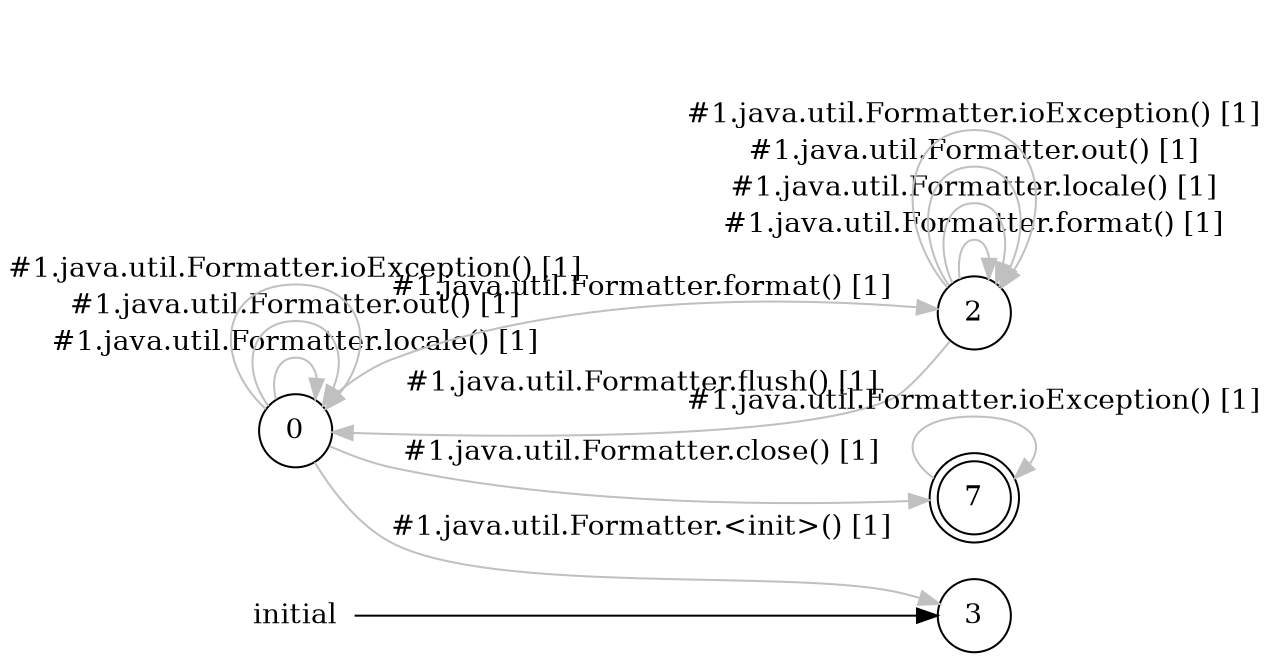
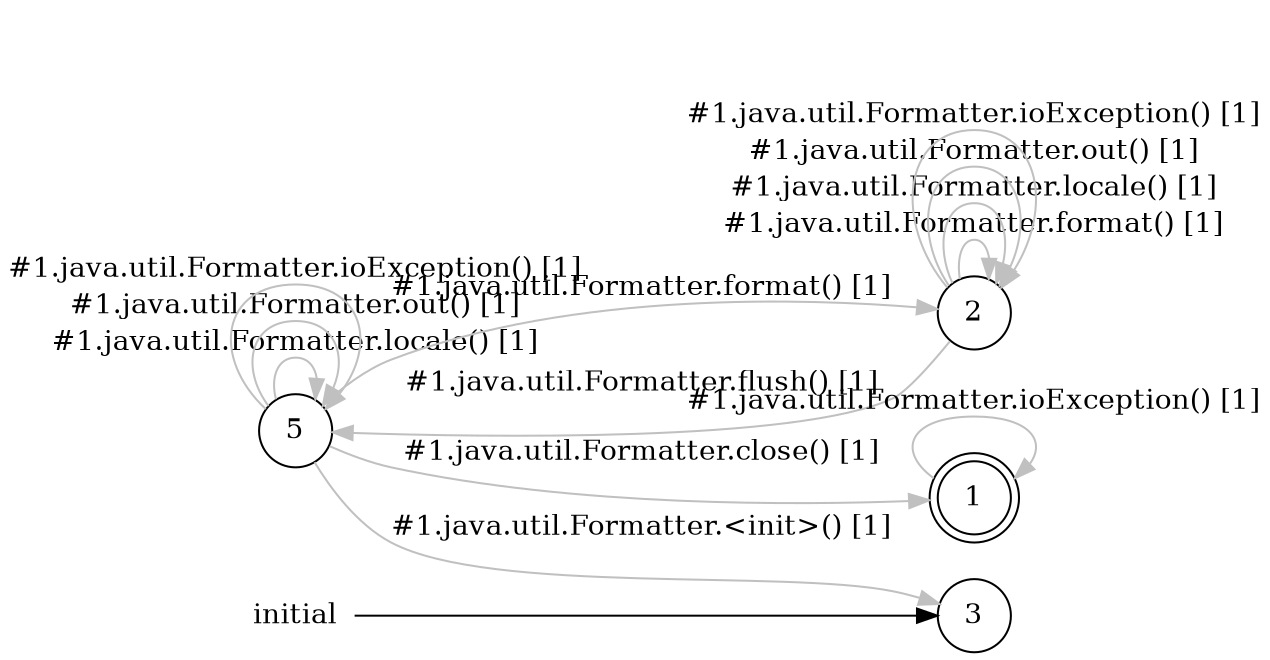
(296, 431) -> (296, 431)
(974, 498) -> (974, 498)
